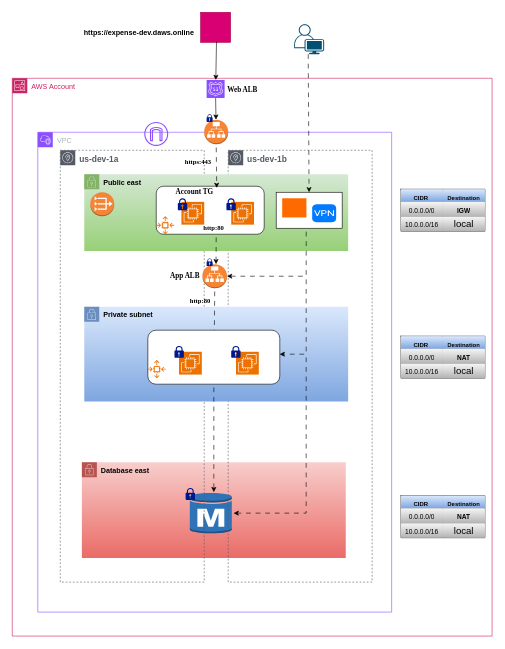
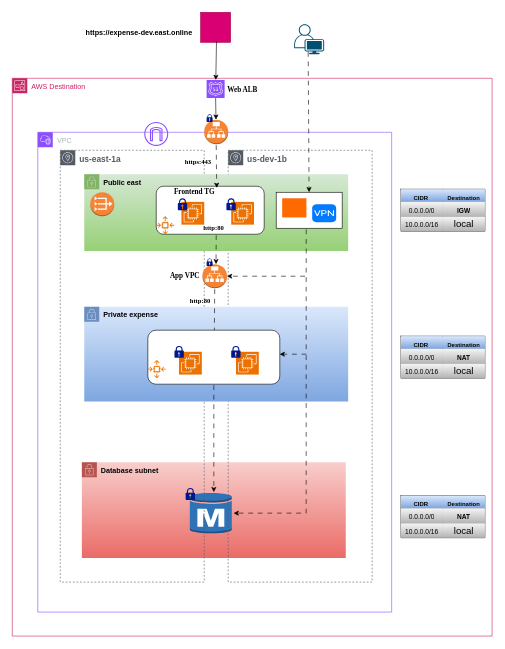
(139, 33) -> (139, 33)
(53, 87) -> (59, 87)
(98, 159) -> (100, 159)
(195, 192) -> (195, 192)
(185, 276) -> (185, 276)
(130, 315) -> (132, 315)
(126, 471) -> (130, 471)
